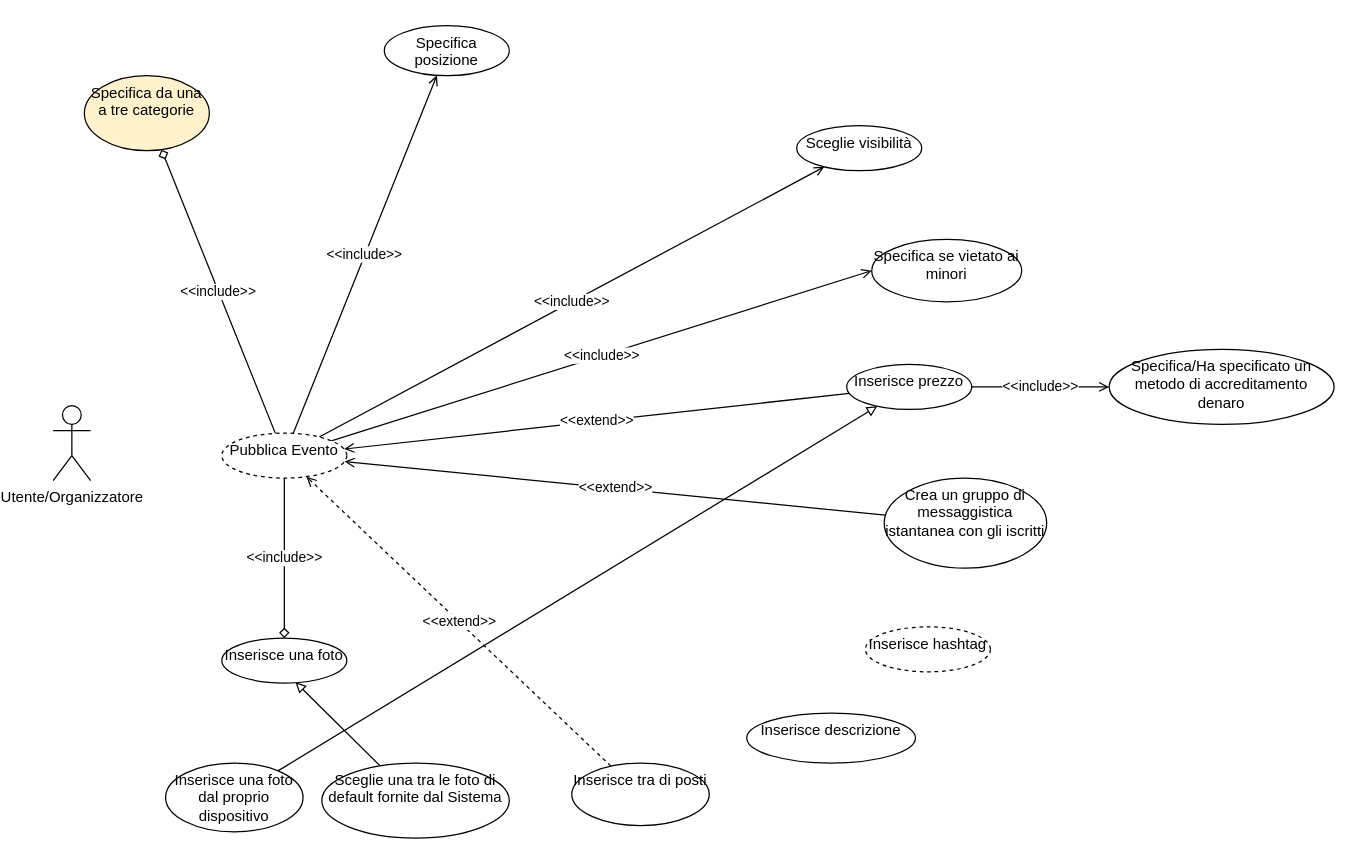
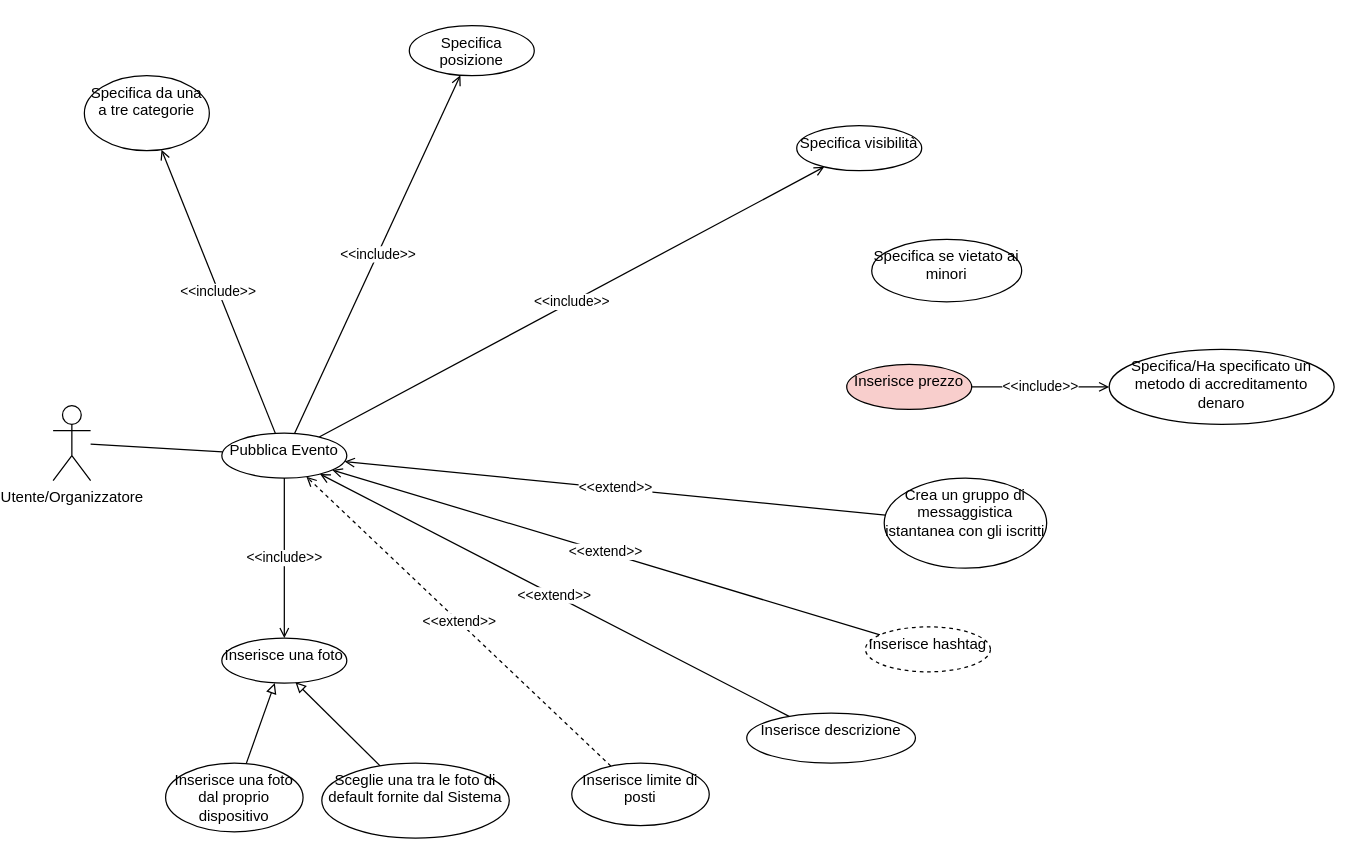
(447, 51) -> (472, 51)
(147, 113) -> (147, 113)
(859, 143) -> (859, 152)
(165, 159) -> (164, 156)
(600, 356) -> none
(909, 387) -> (909, 387)
(598, 421) -> none
none -> (157, 448)
(284, 456) -> (284, 456)
none -> (608, 553)
(573, 591) -> (259, 729)
none -> (556, 596)
(284, 627) -> (284, 631)
(641, 790) -> (641, 790)
